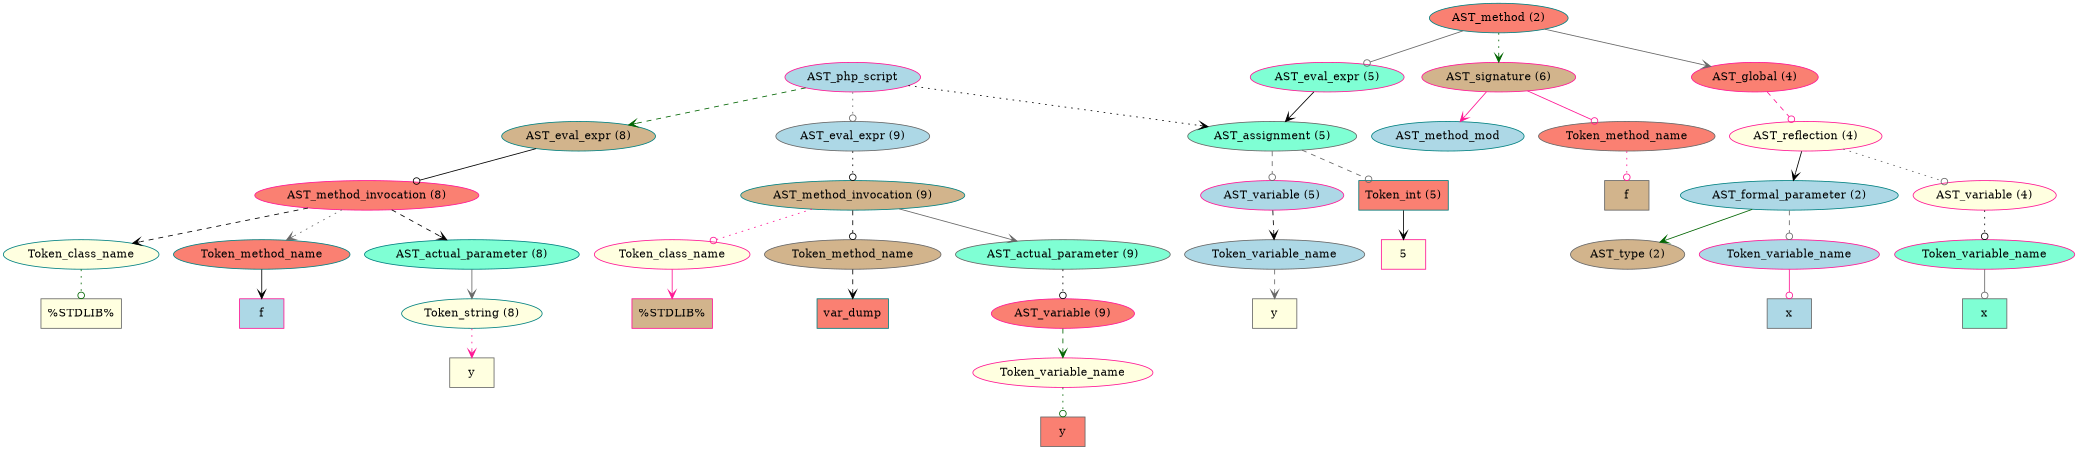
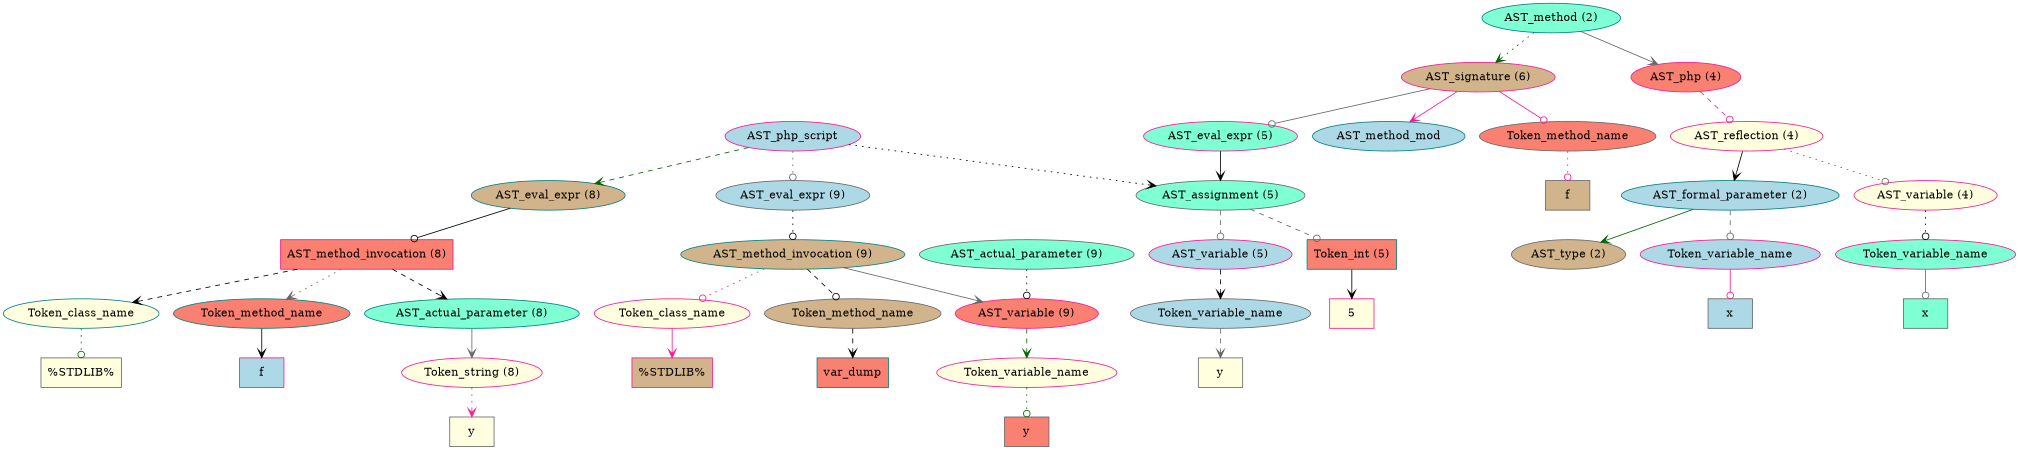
(1499, 18) -> (1551, 18)
(1417, 46) -> (1353, 106)
(1755, 77) -> (1686, 77)
(367, 195) -> (367, 254)
(954, 224) -> (909, 284)
(472, 314) -> (472, 373)
